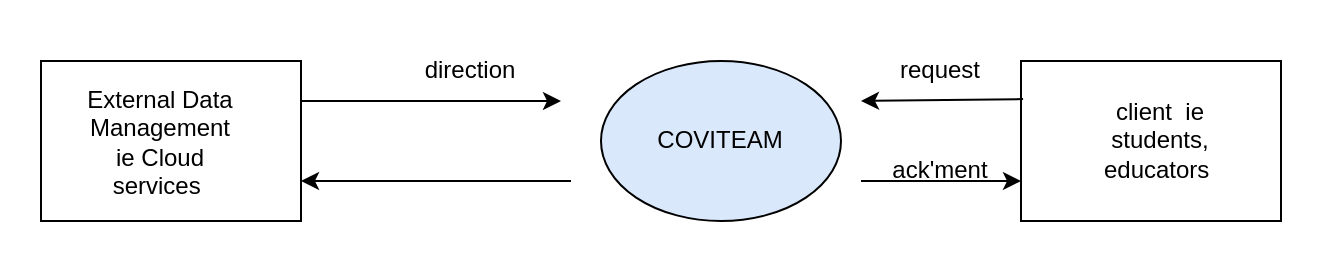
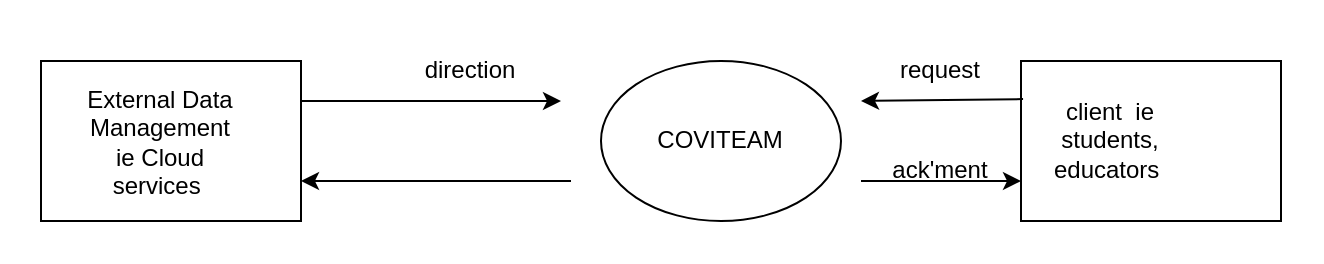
(721, 141) -> (721, 141)
(1161, 141) -> (1111, 141)
